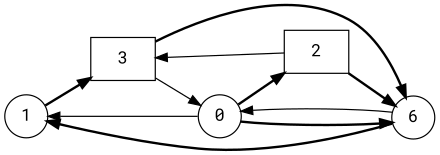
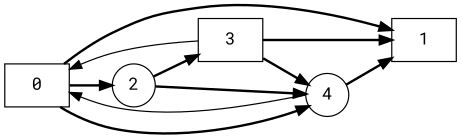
(317, 52) -> (134, 85)
(226, 55) -> (170, 68)
(63, 95) -> (321, 40)
(26, 116) -> (424, 40)
(129, 116) -> (216, 6)
(220, 116) -> (37, 85)
(413, 118) -> (327, 95)
